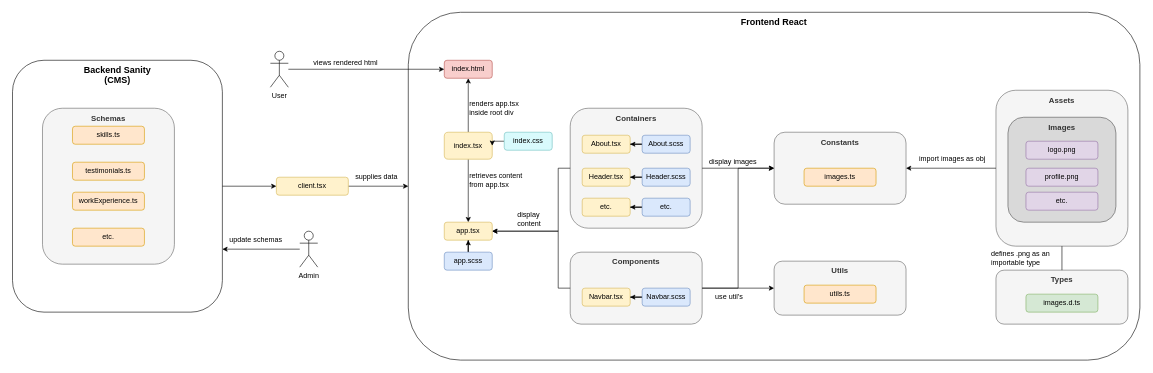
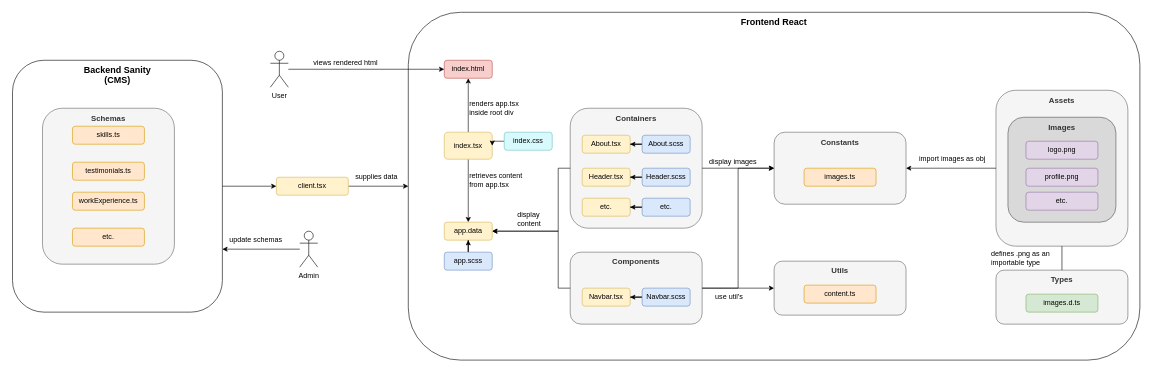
(468, 231) -> (468, 231)
(840, 294) -> (840, 294)
